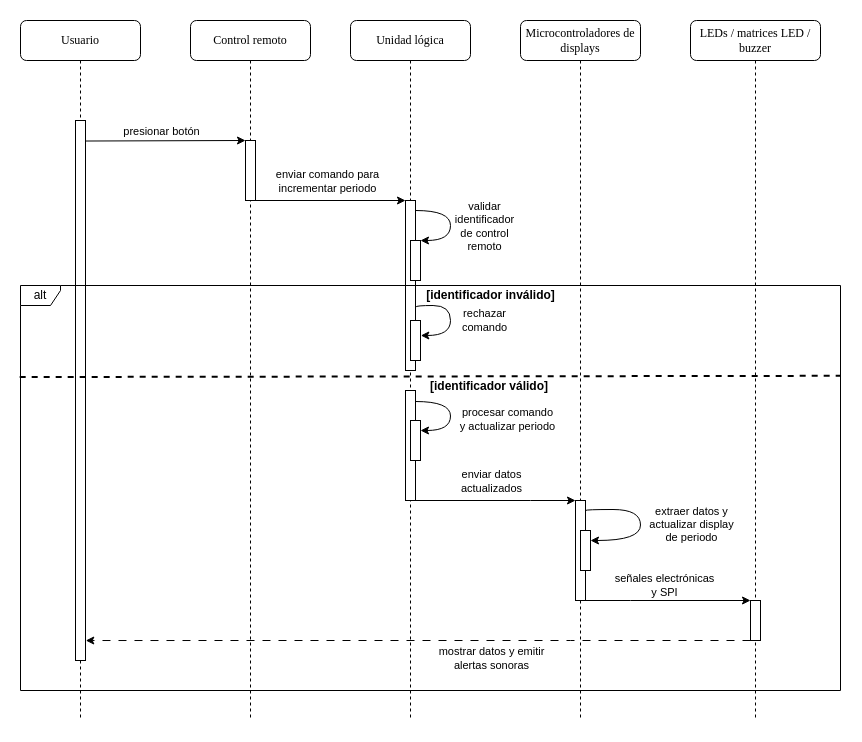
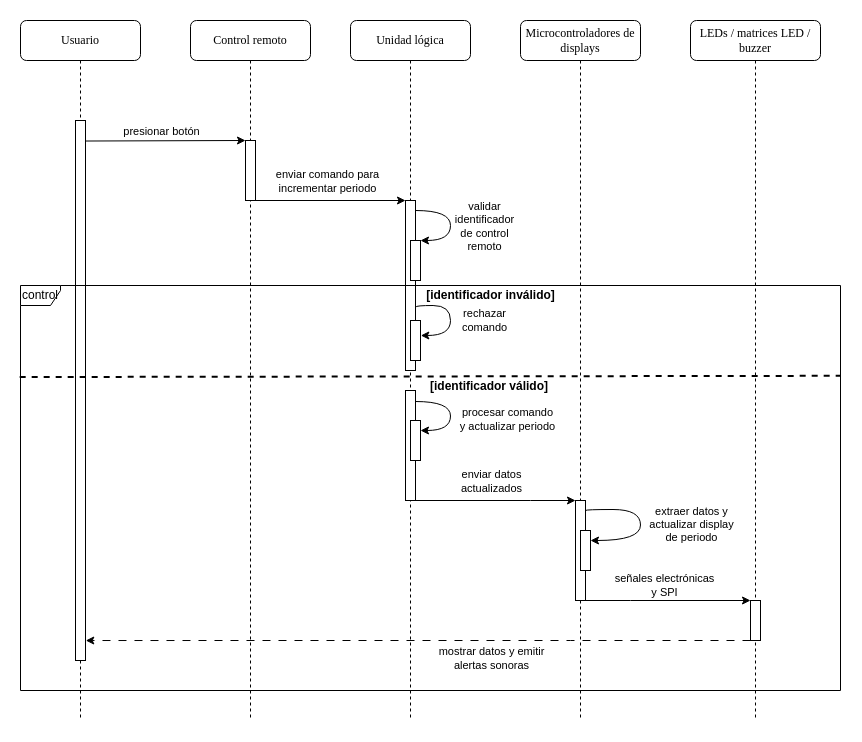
(41, 296) -> (41, 296)
